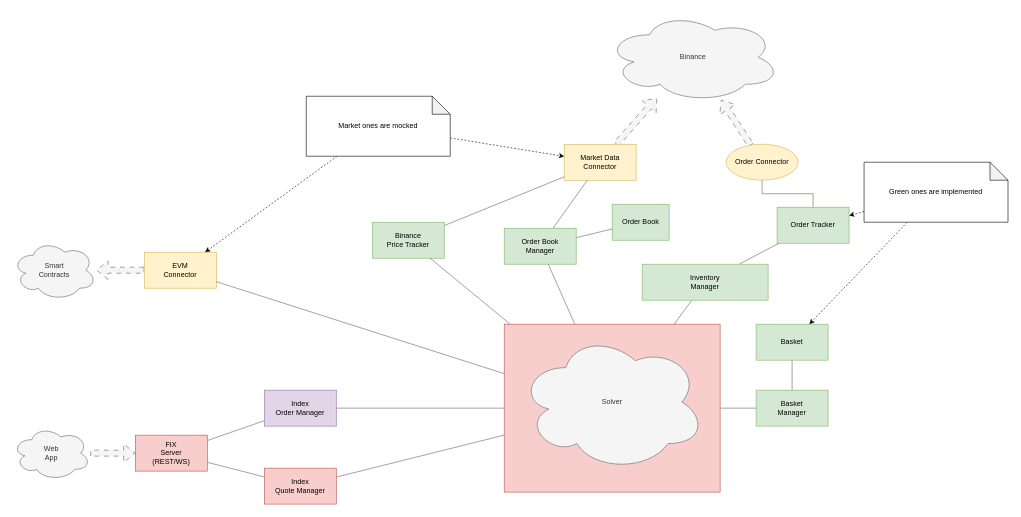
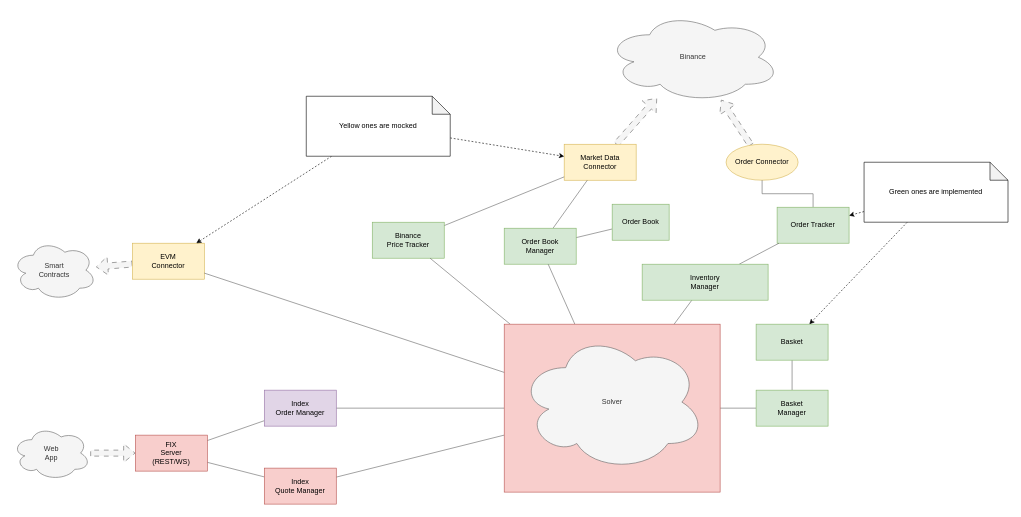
(378, 126) -> (378, 126)
(180, 270) -> (168, 261)
